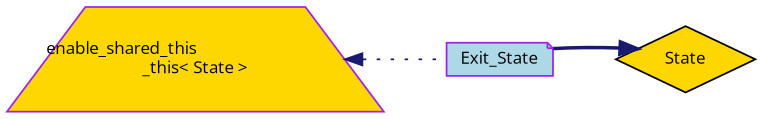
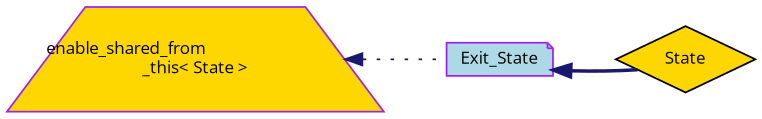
(587, 48) -> (604, 71)
(195, 59) -> (195, 59)
